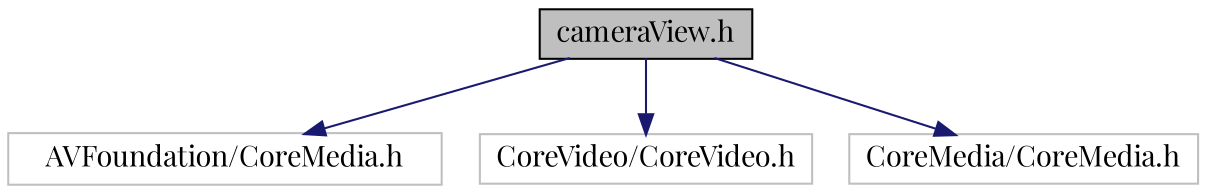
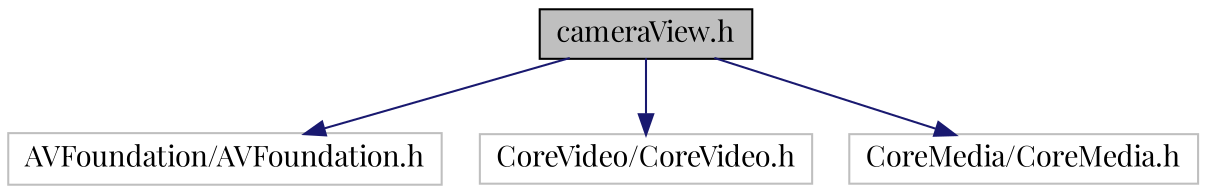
(225, 159) -> (225, 159)
